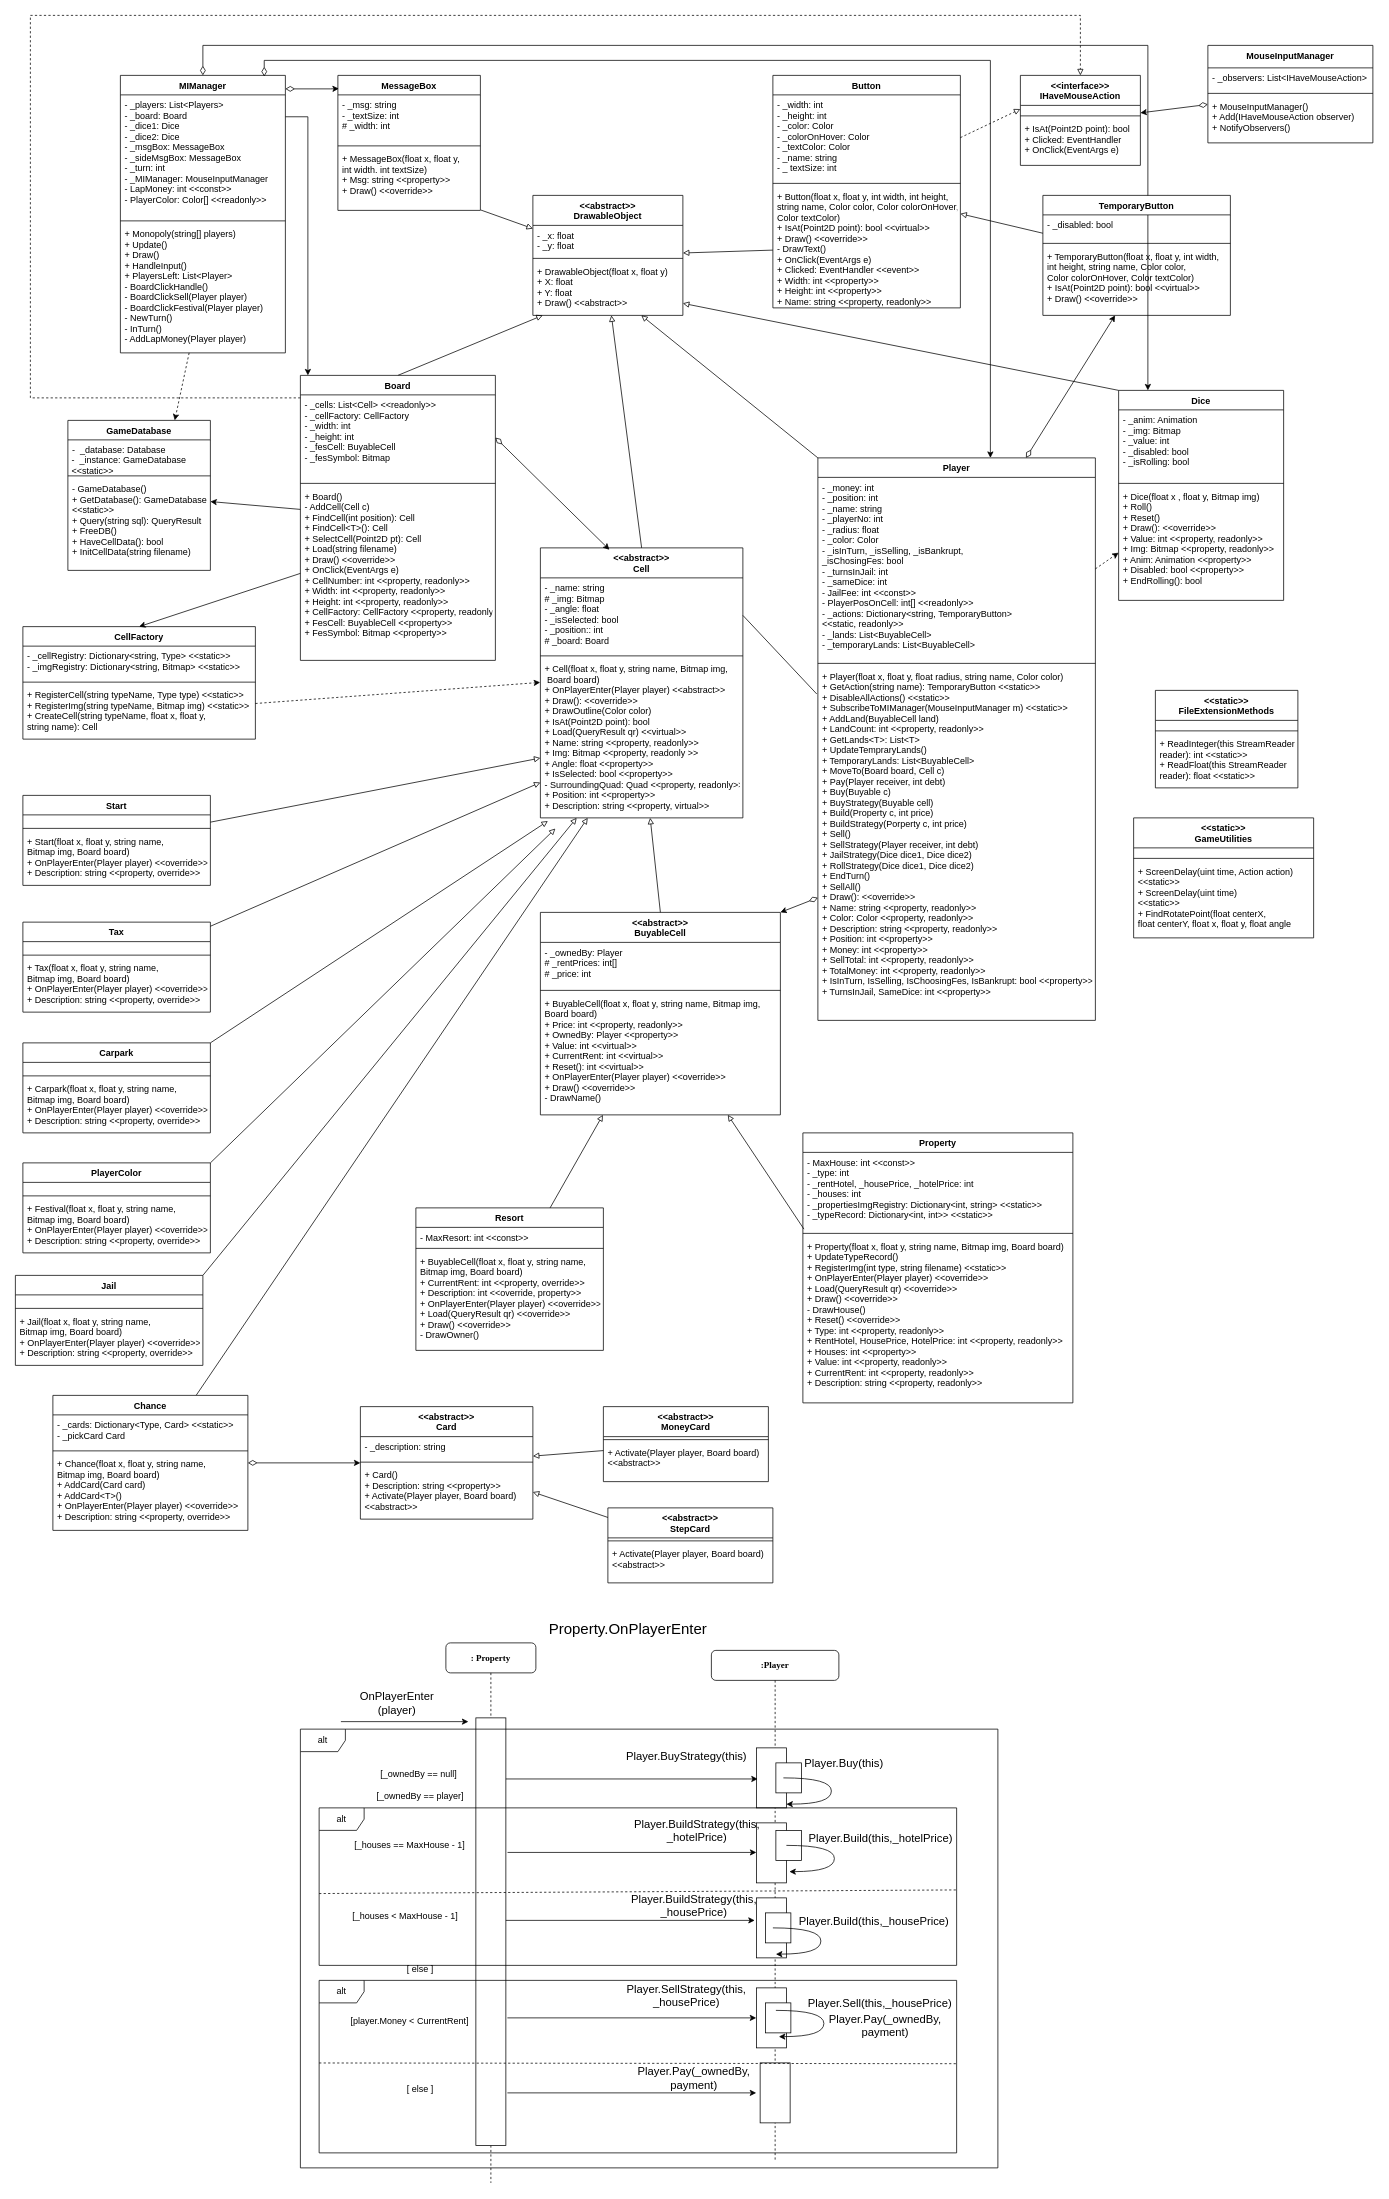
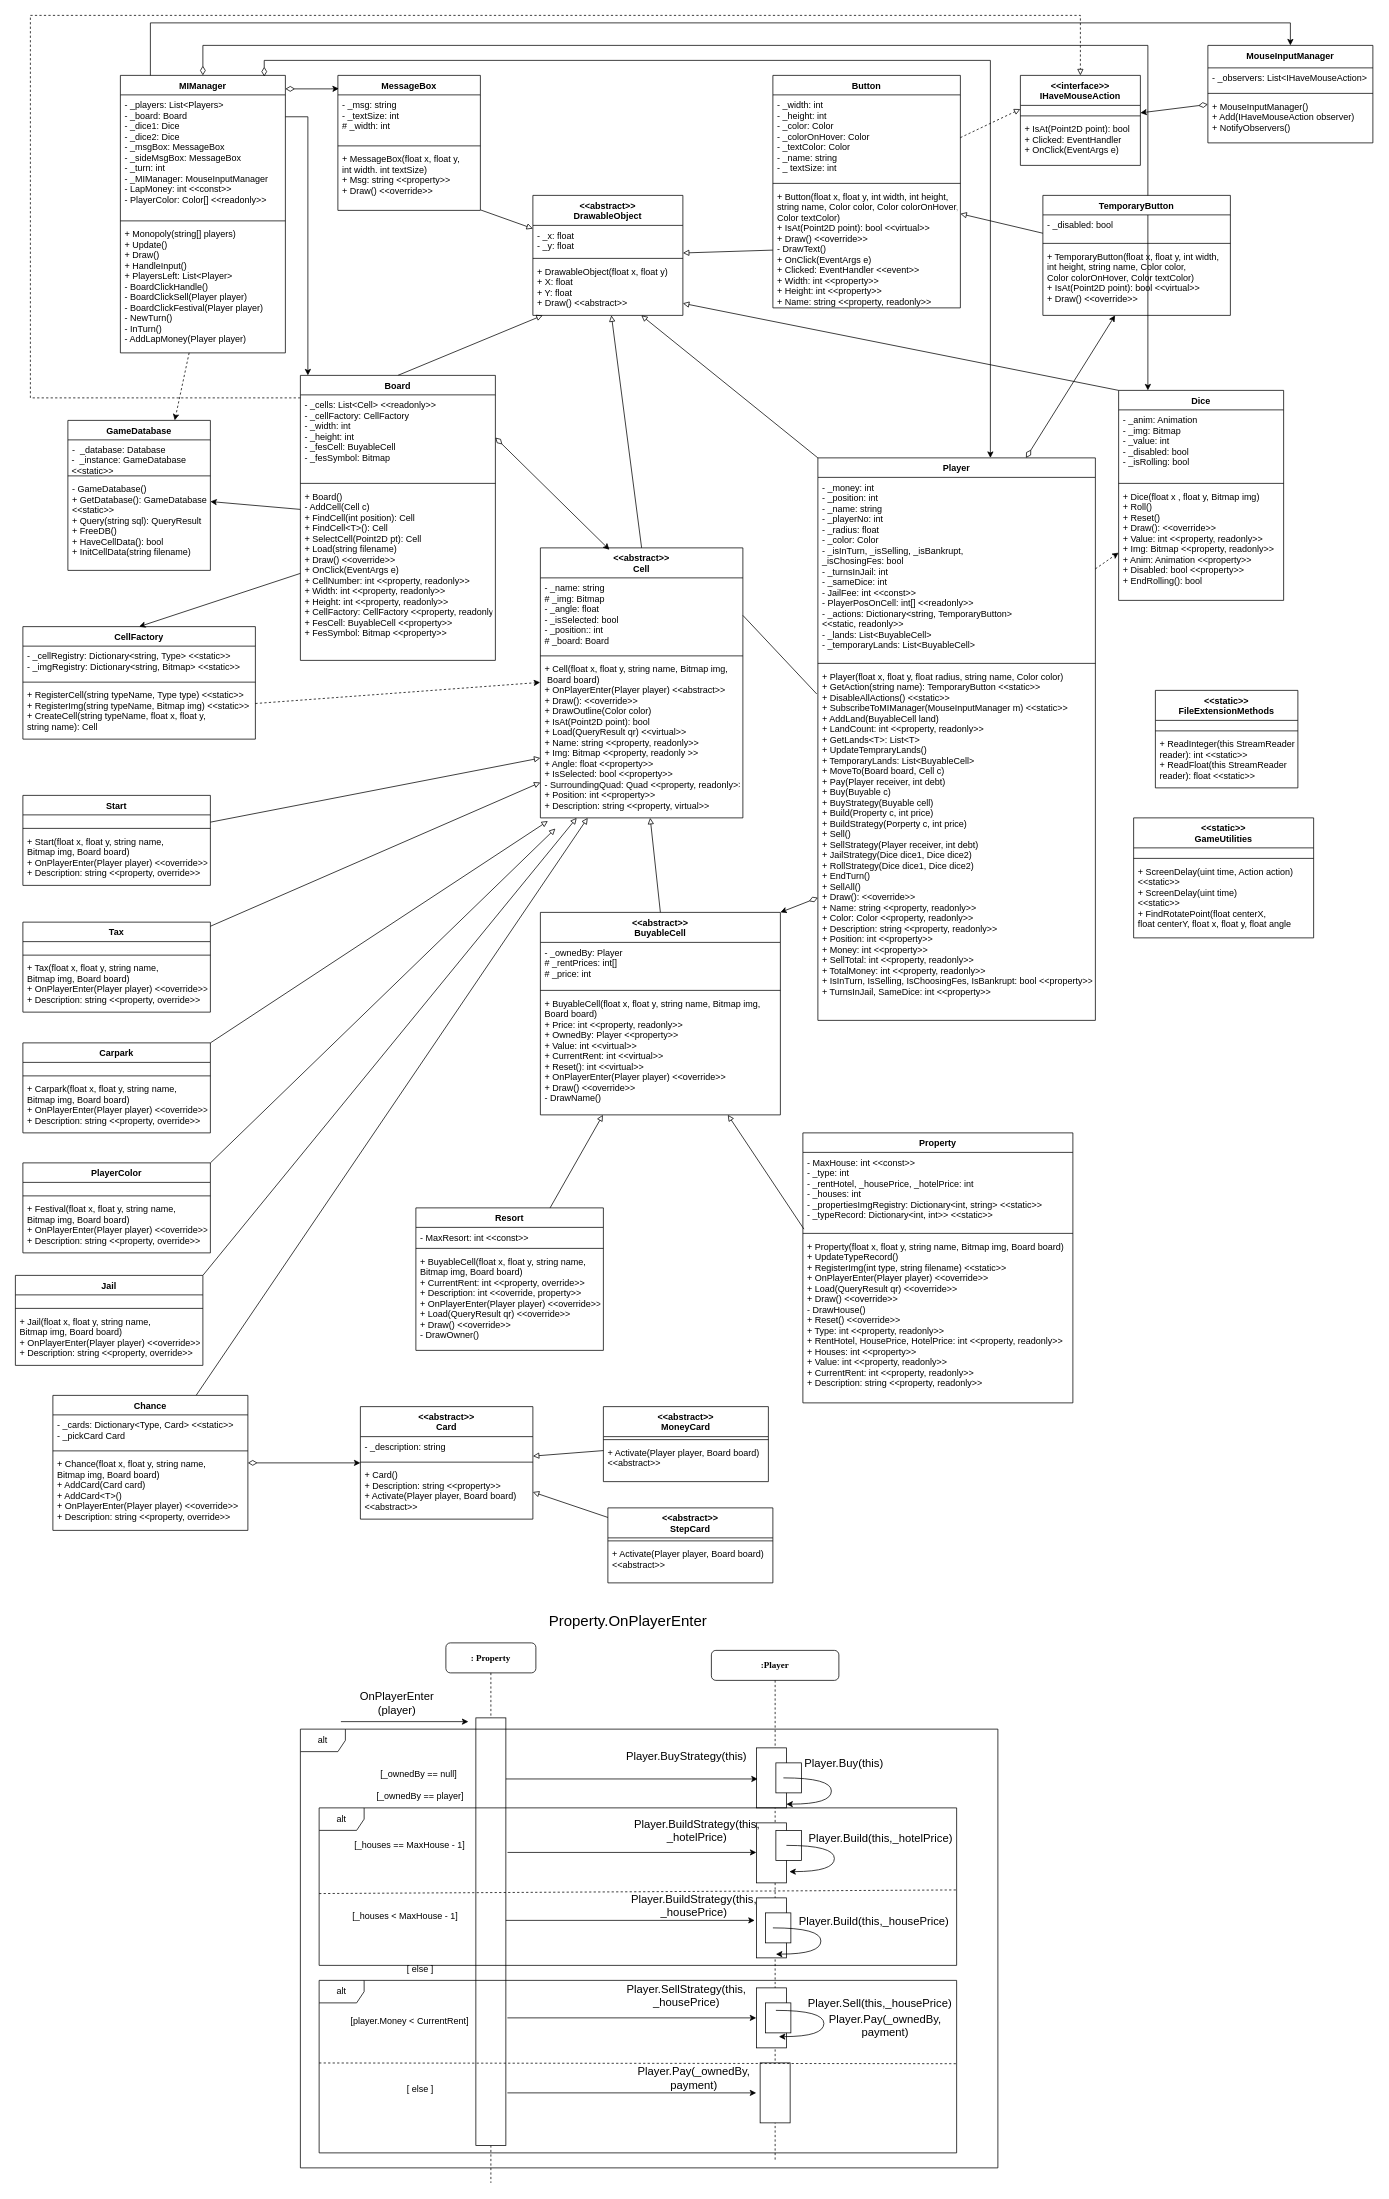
none -> (150, 48)
(628, 1628) -> (628, 1620)
